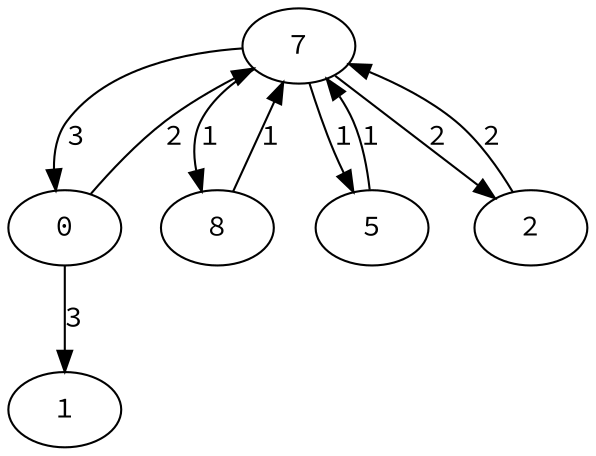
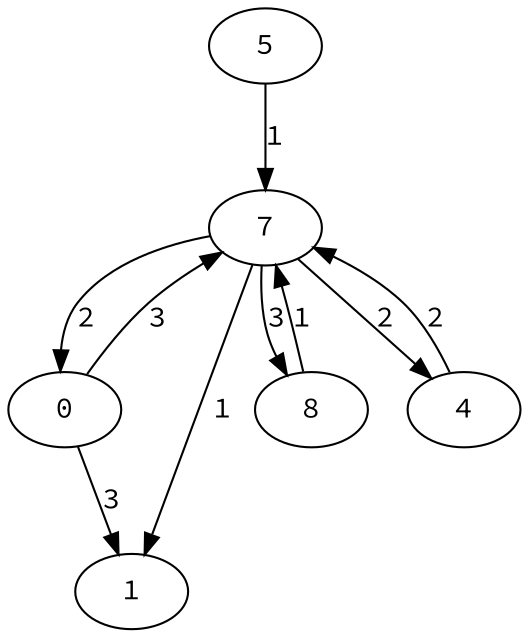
(325, 129) -> (202, 400)
(76, 137) -> (87, 319)
(175, 137) -> (158, 319)
(210, 137) -> (277, 319)
(531, 228) -> (464, 410)
